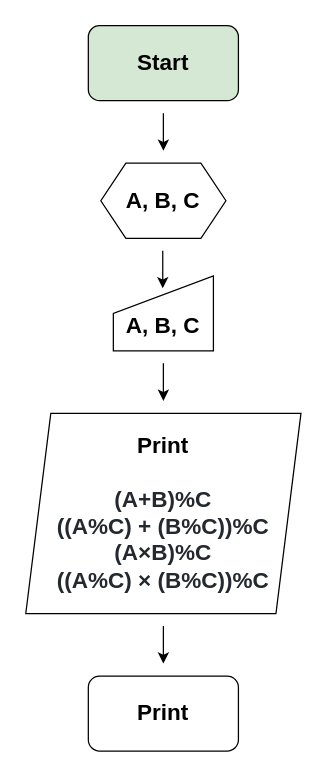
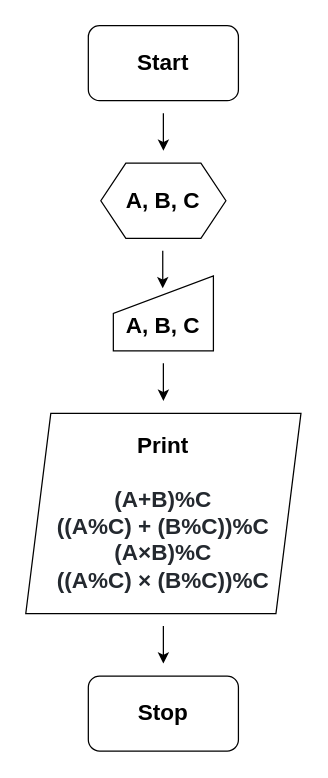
(163, 63) -> (163, 63)
(163, 713) -> (163, 713)
